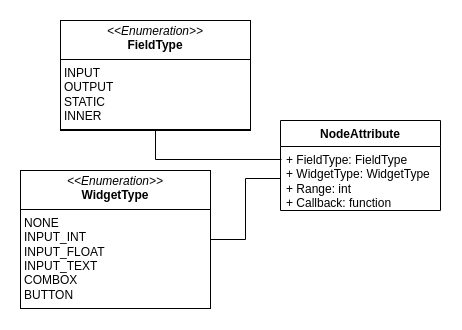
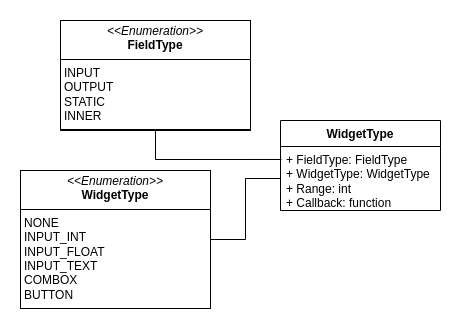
(361, 135) -> (361, 135)
